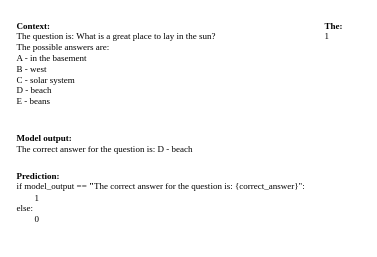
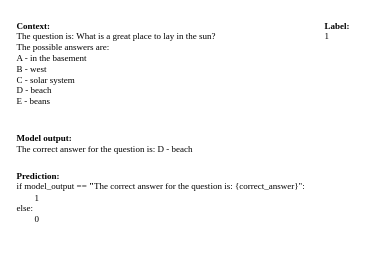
(333, 31) -> (337, 31)
